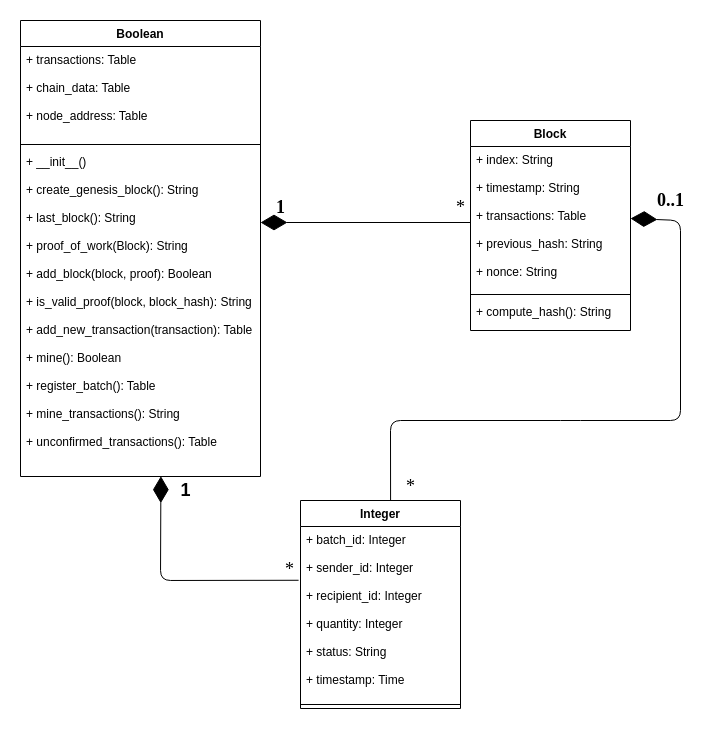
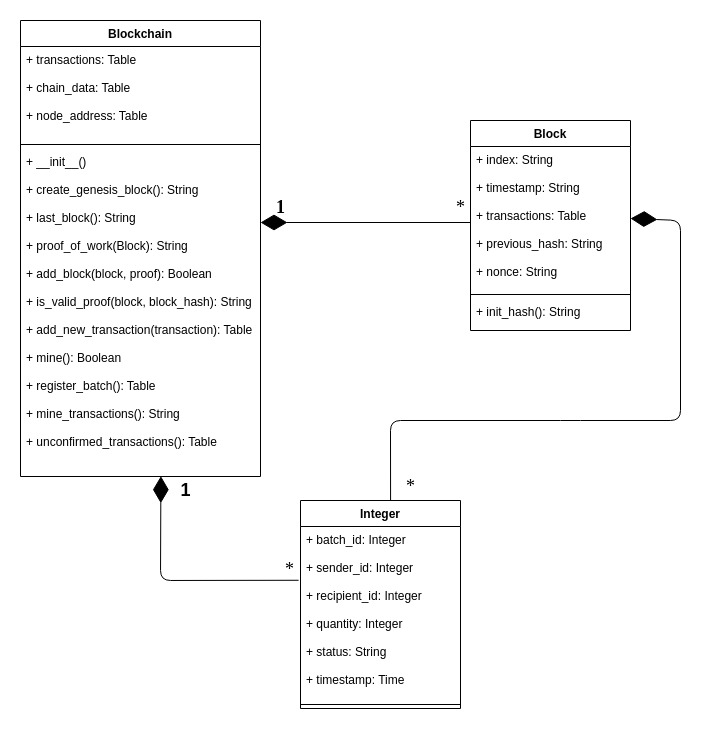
(140, 34) -> (140, 34)
(671, 201) -> none
(550, 312) -> (537, 312)
